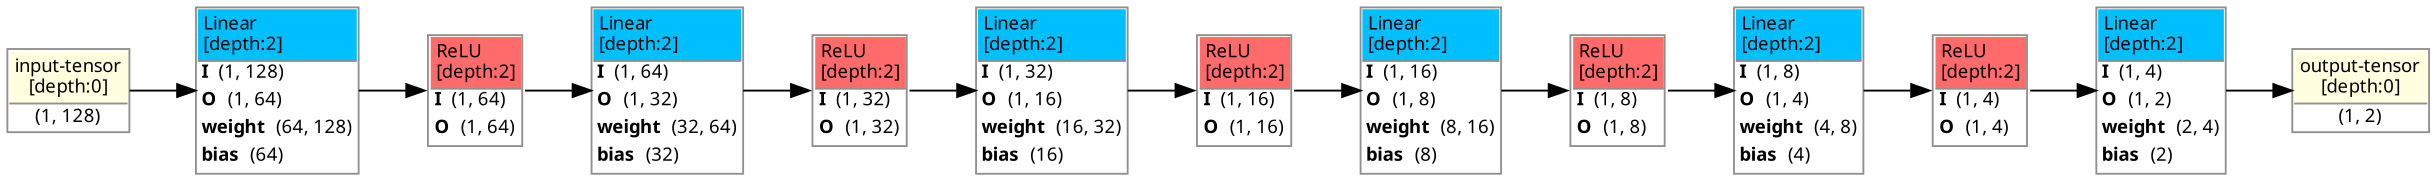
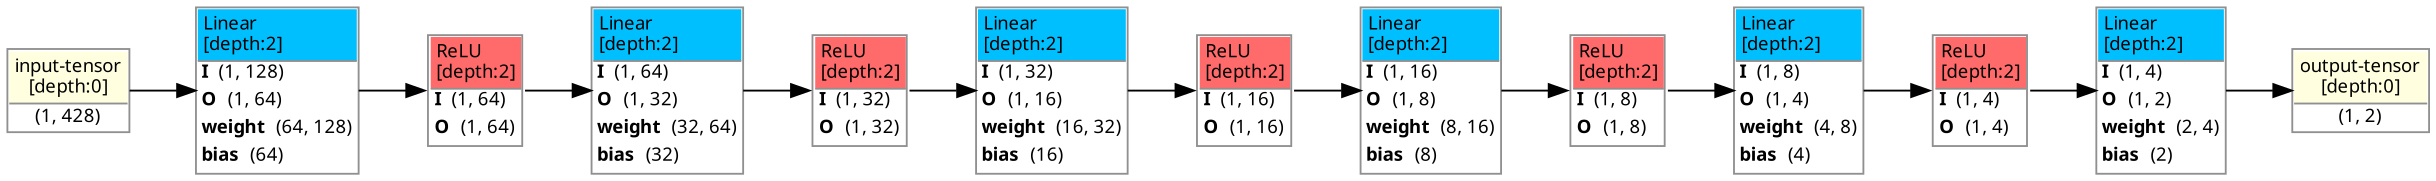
(68, 116) -> (68, 116)
